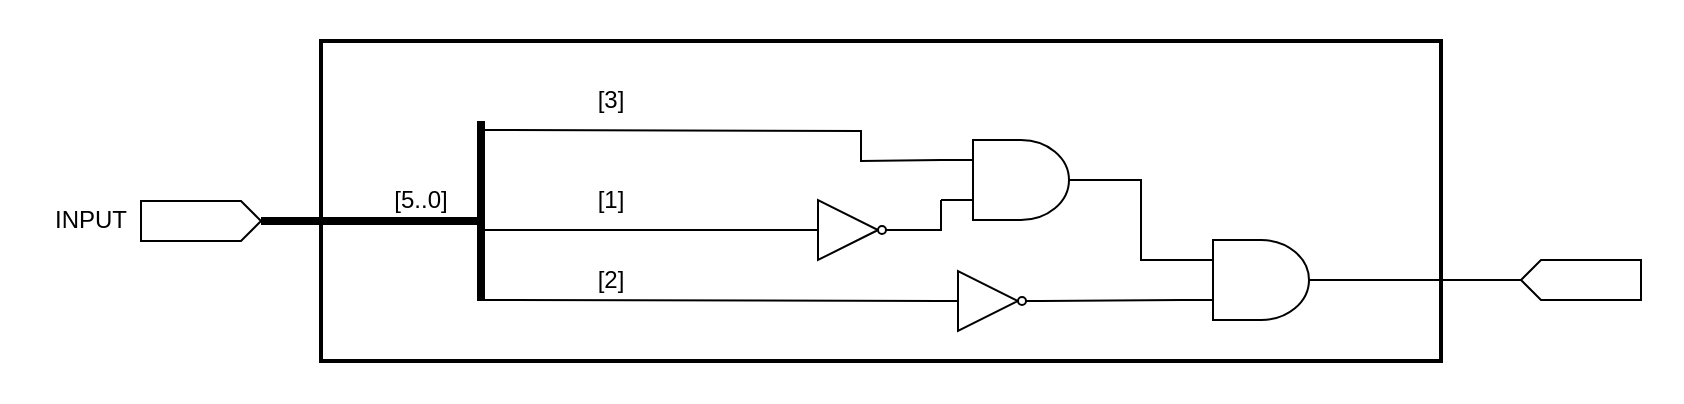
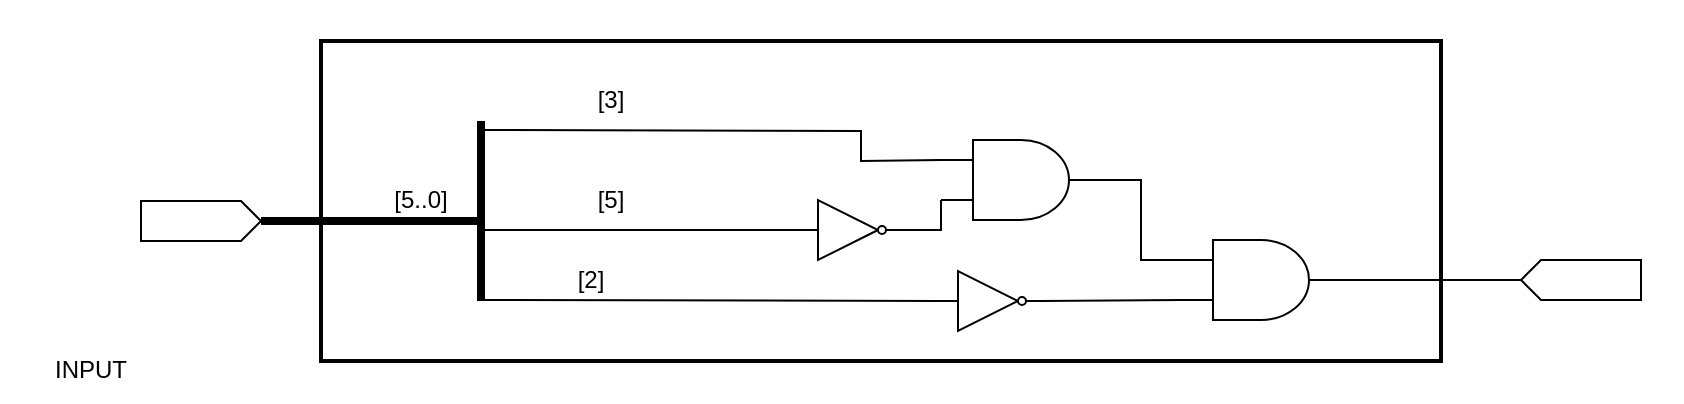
(612, 201) -> (612, 201)
(91, 221) -> (91, 371)
(611, 280) -> (591, 280)
